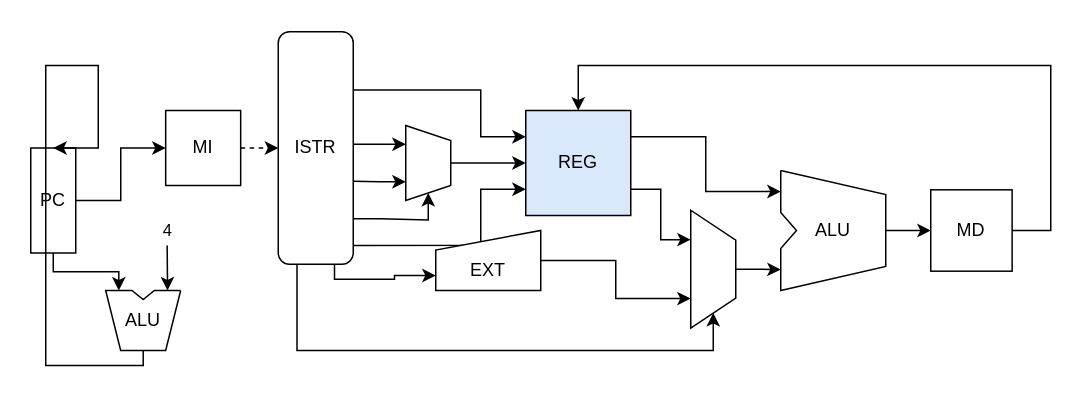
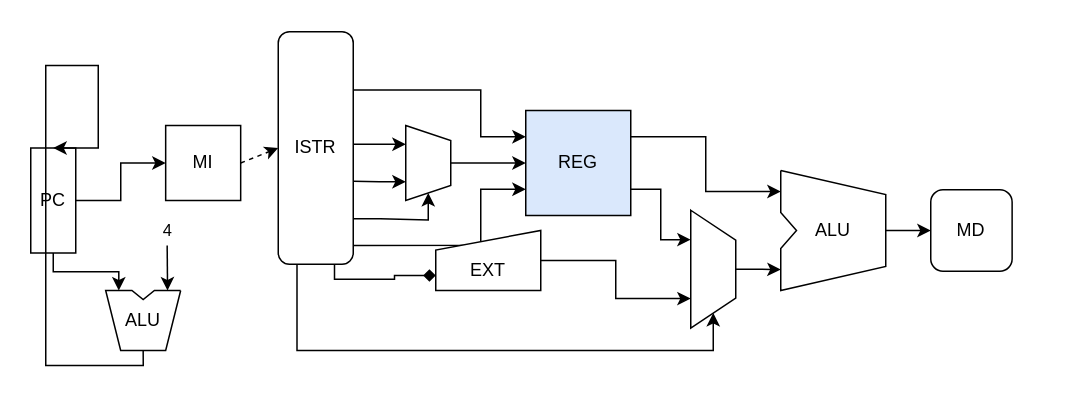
(899, 65) -> none
(203, 148) -> (203, 163)
(971, 230) -> (971, 230)
(424, 275) -> (423, 275)
